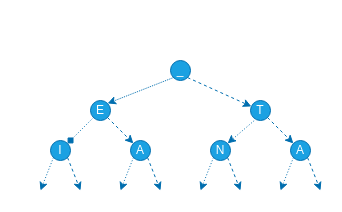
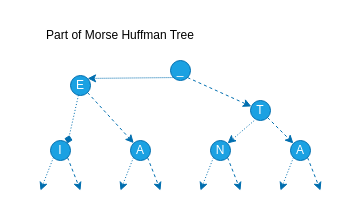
none -> (121, 36)
(101, 111) -> (81, 86)
